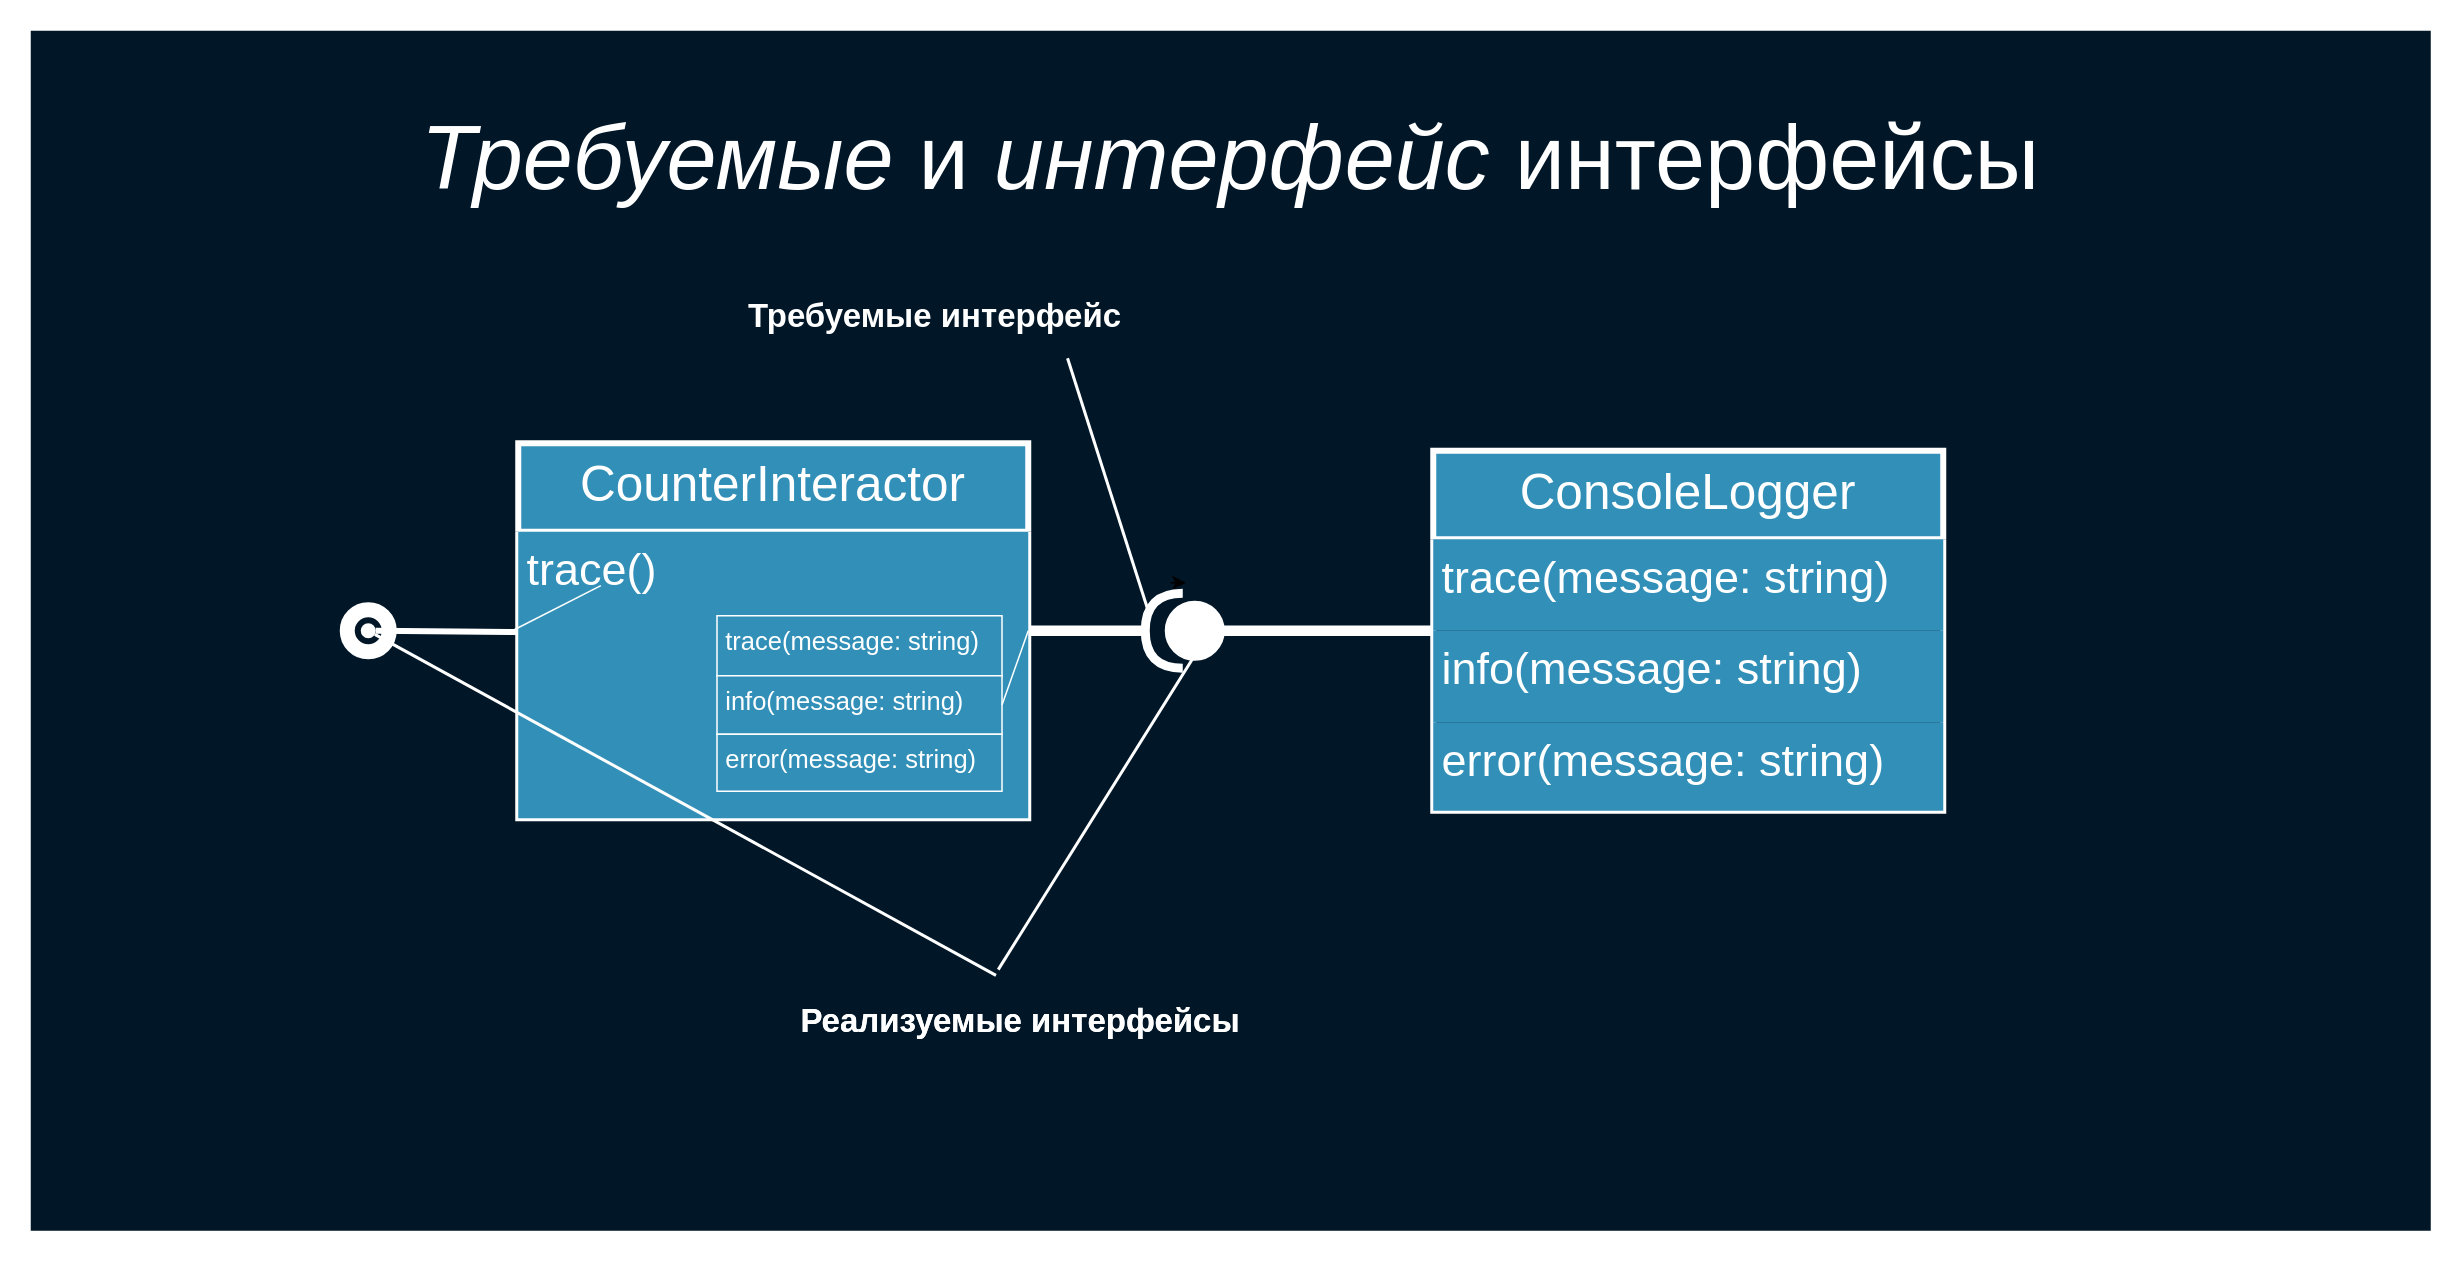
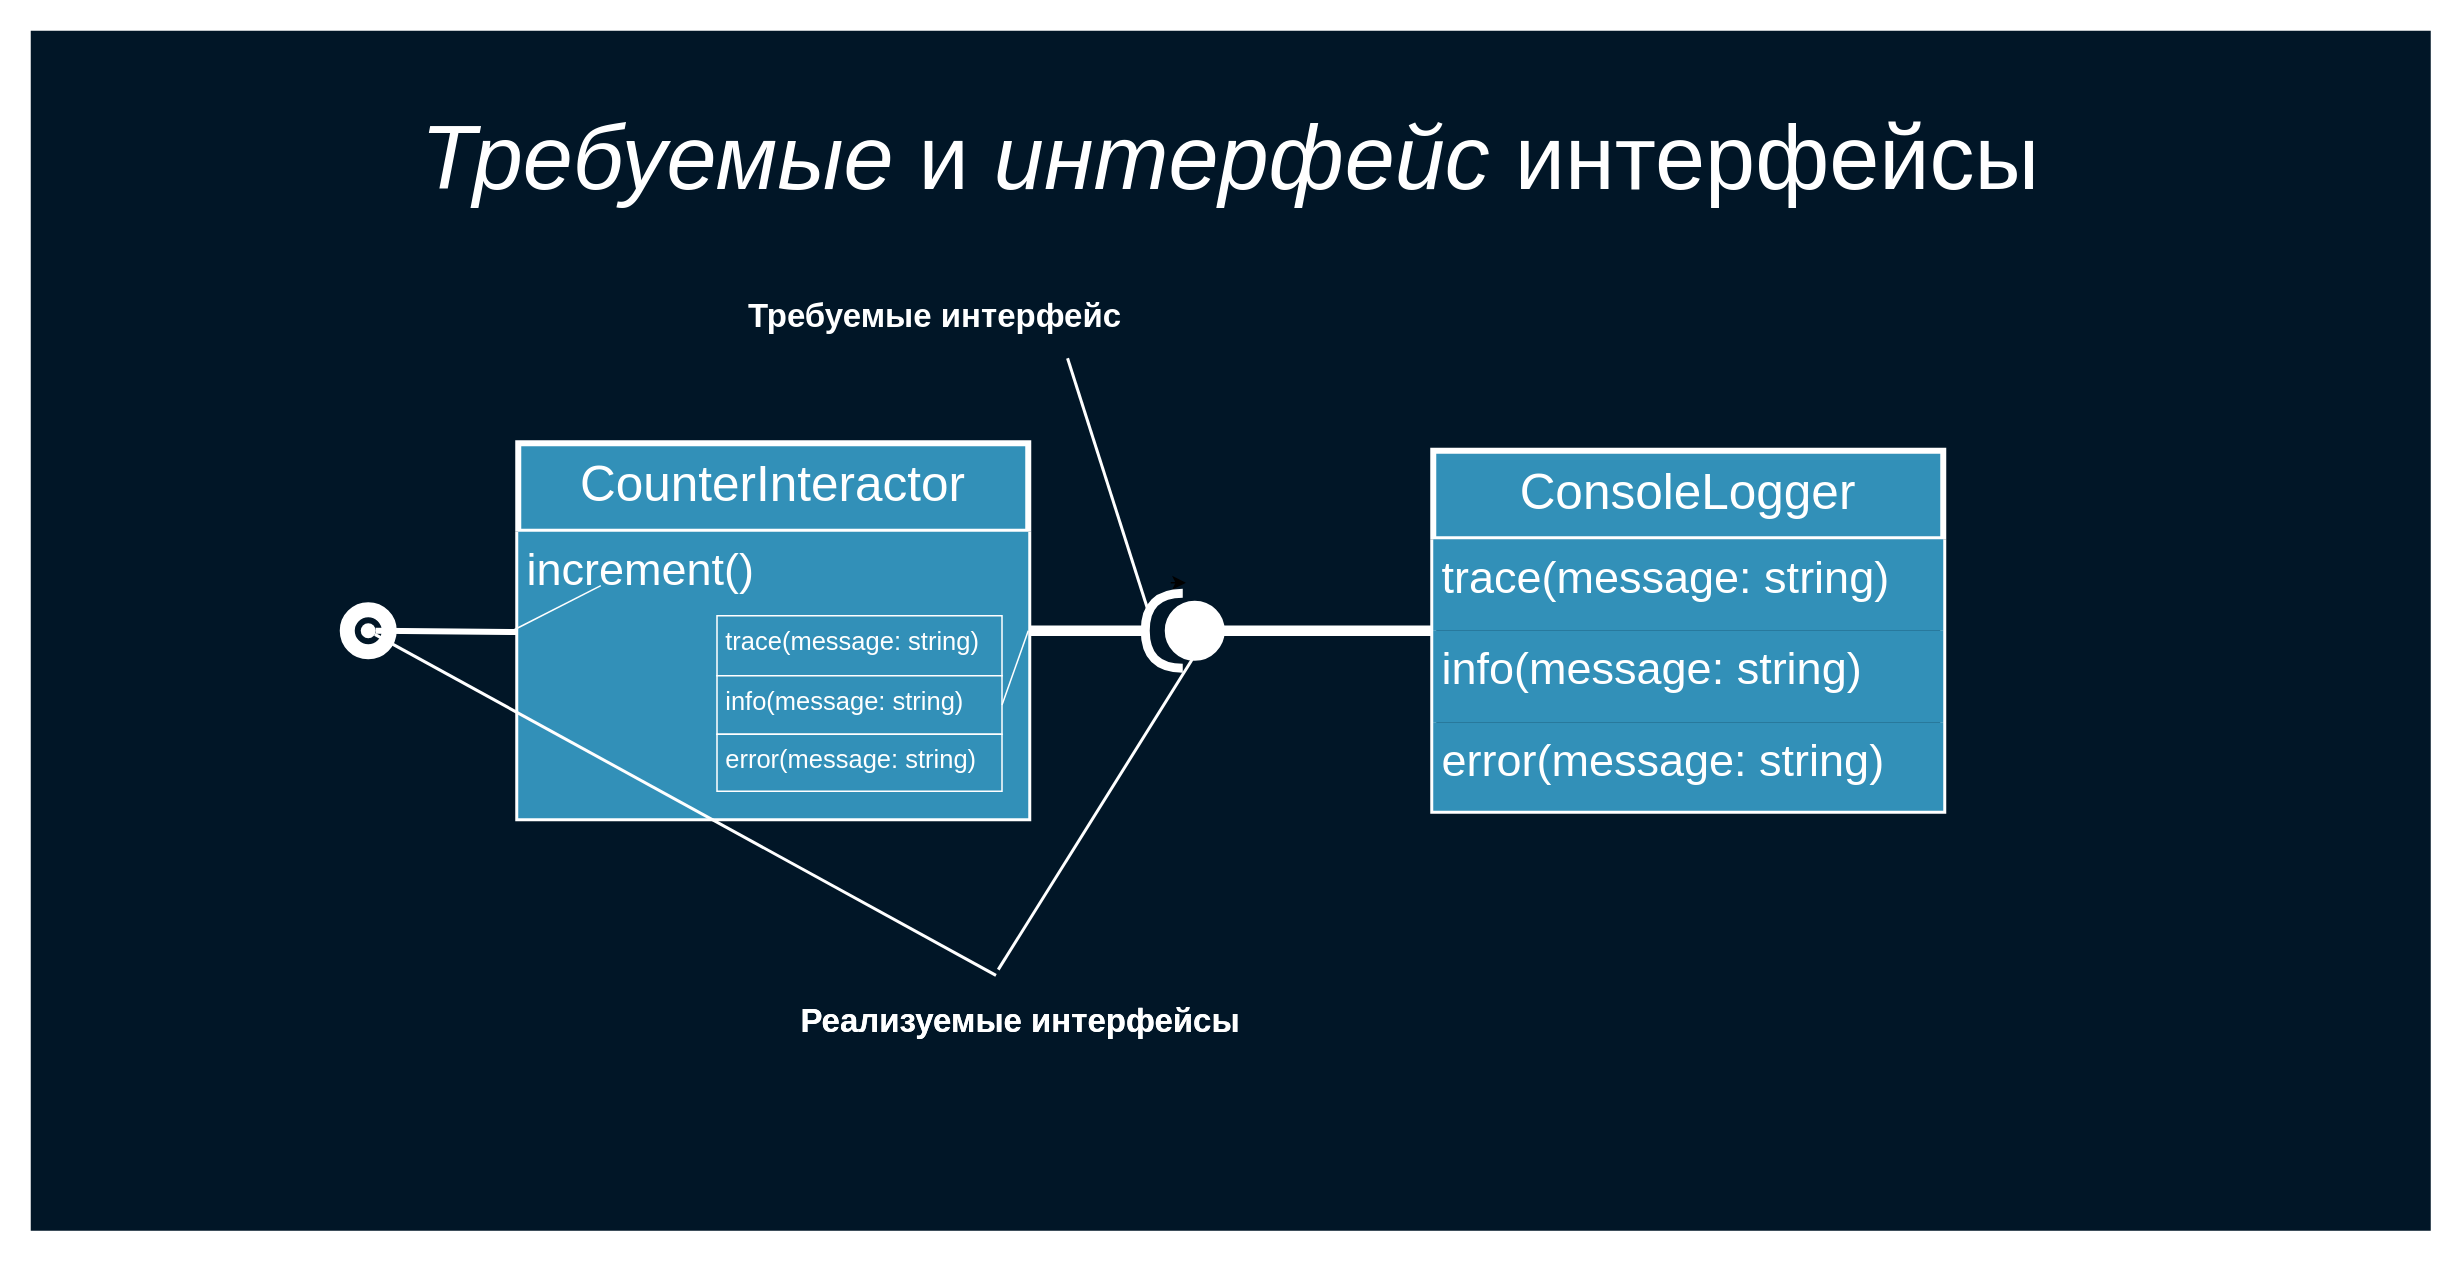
(615, 570) -> (659, 570)
